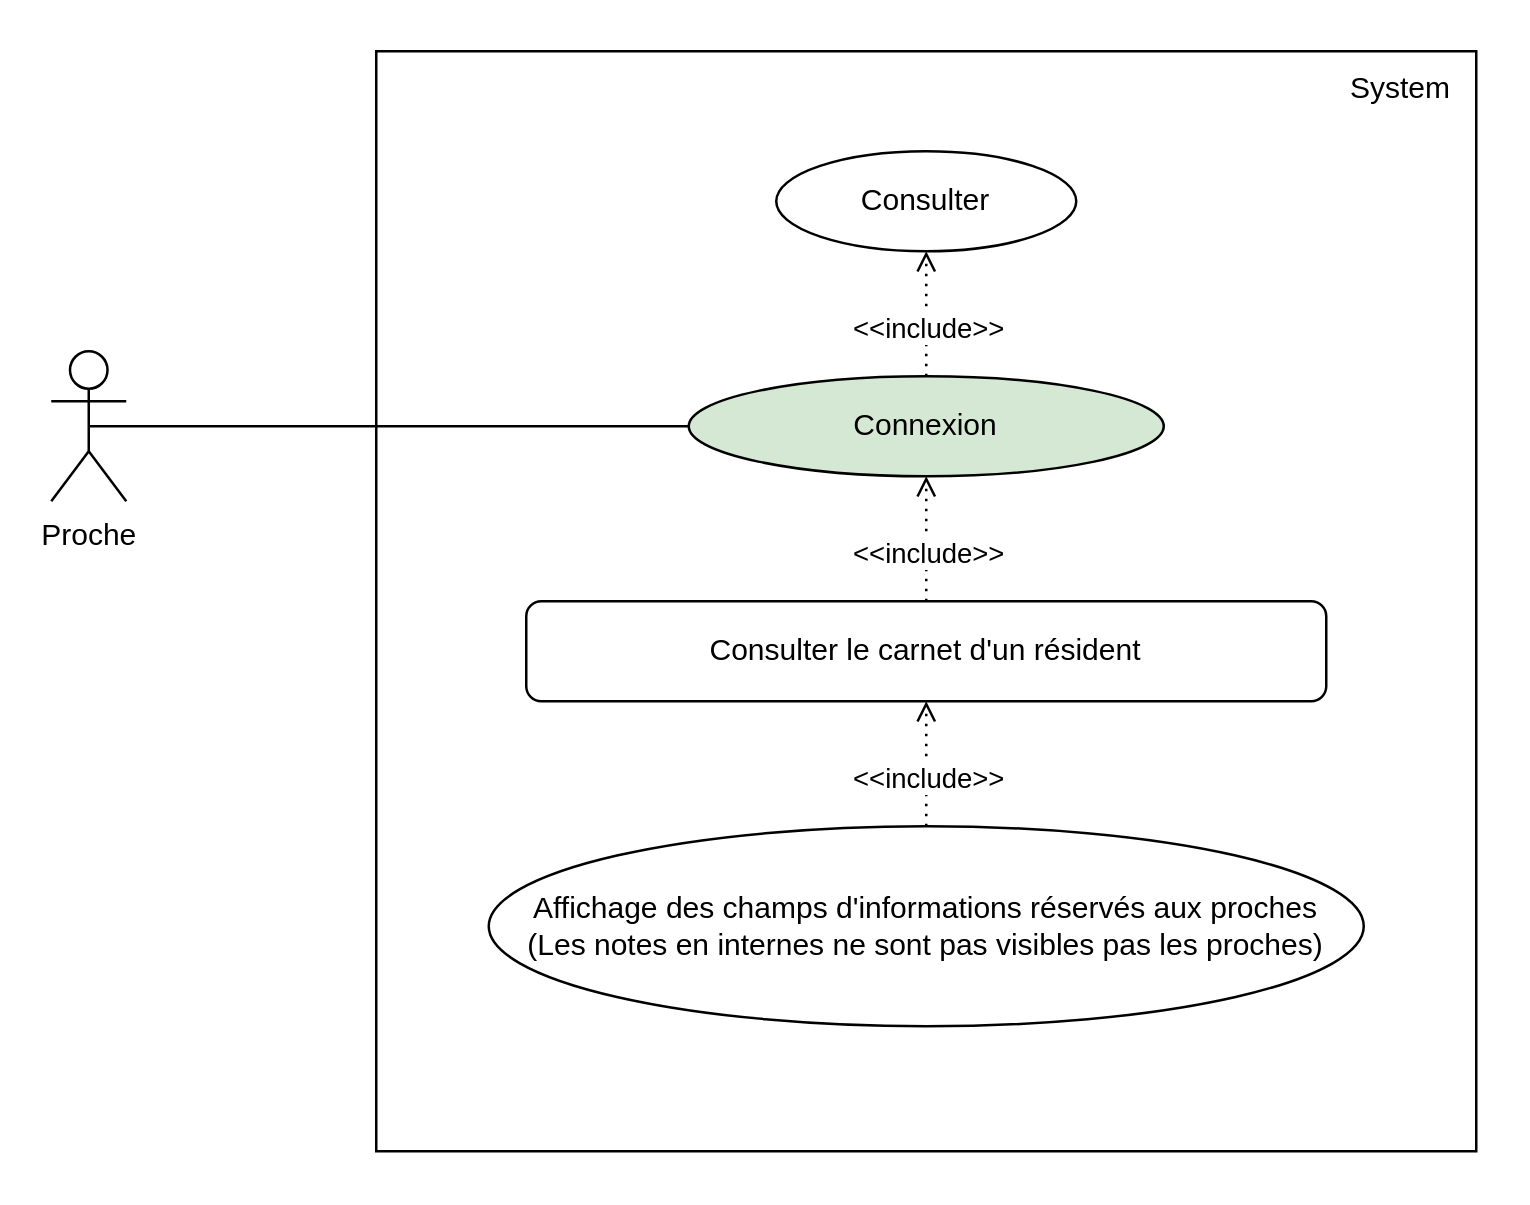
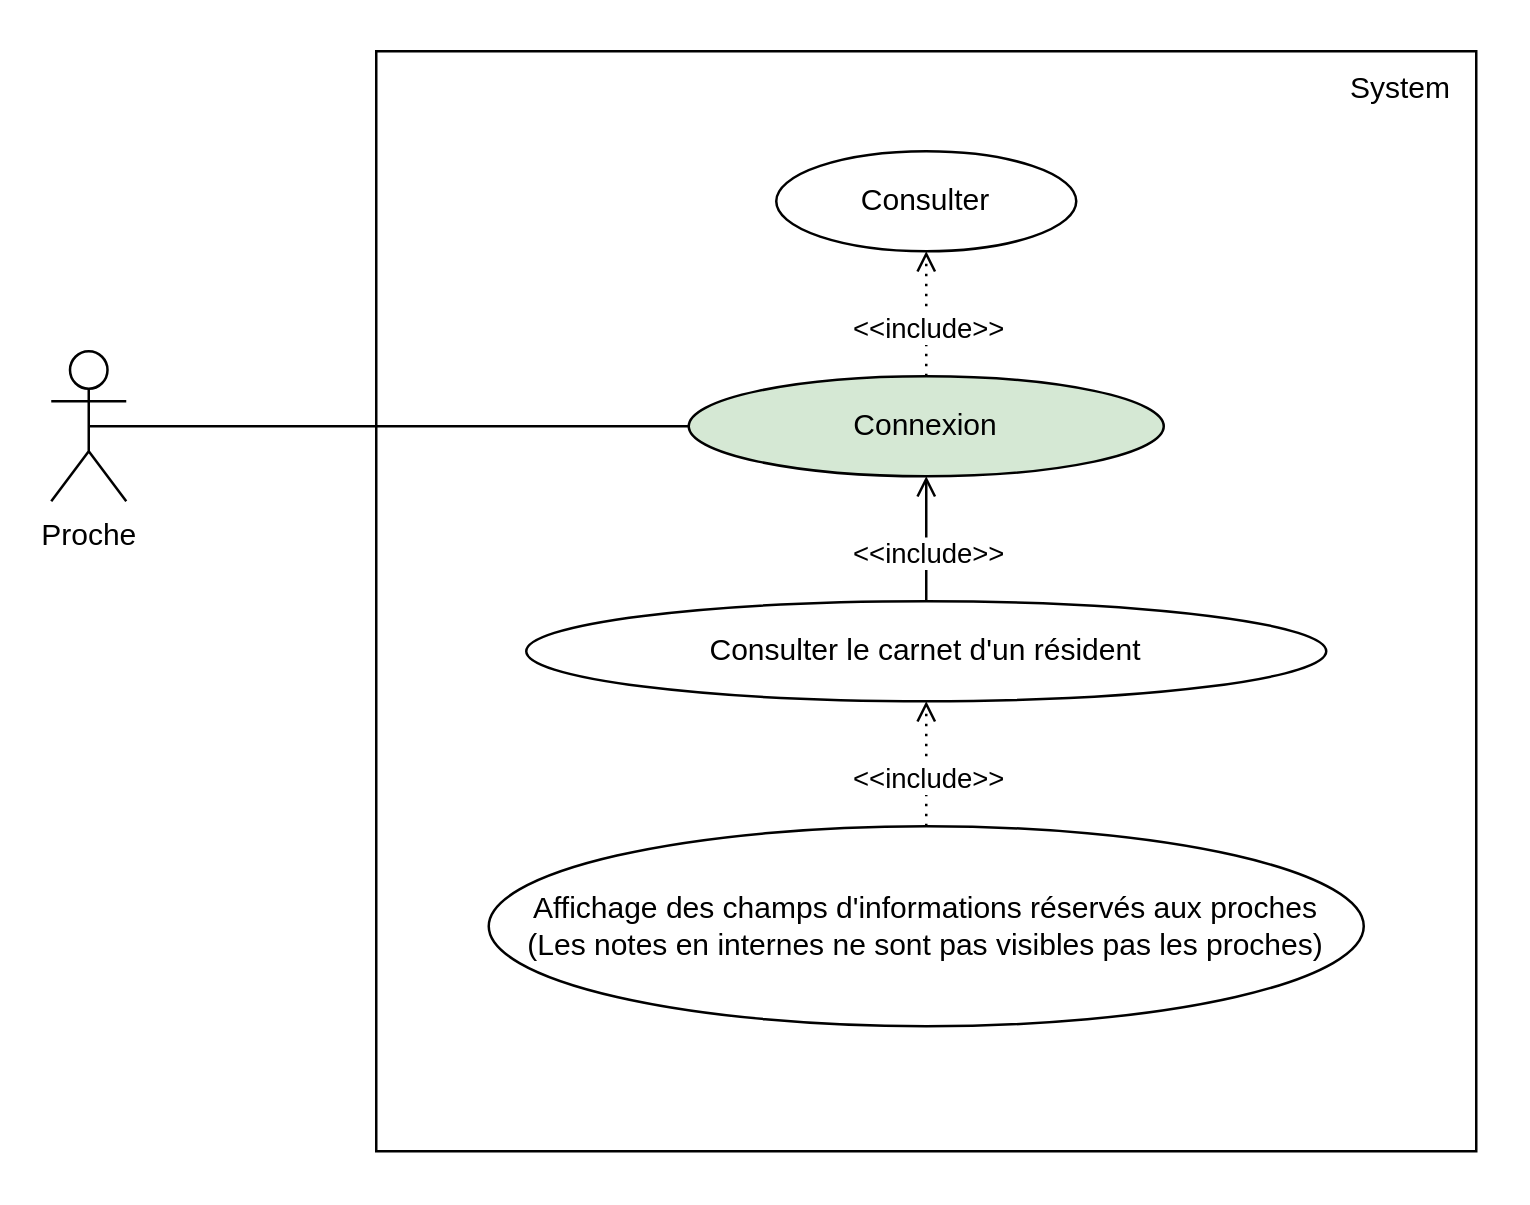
(926, 510) -> (926, 510)
(926, 651) -> (926, 651)
